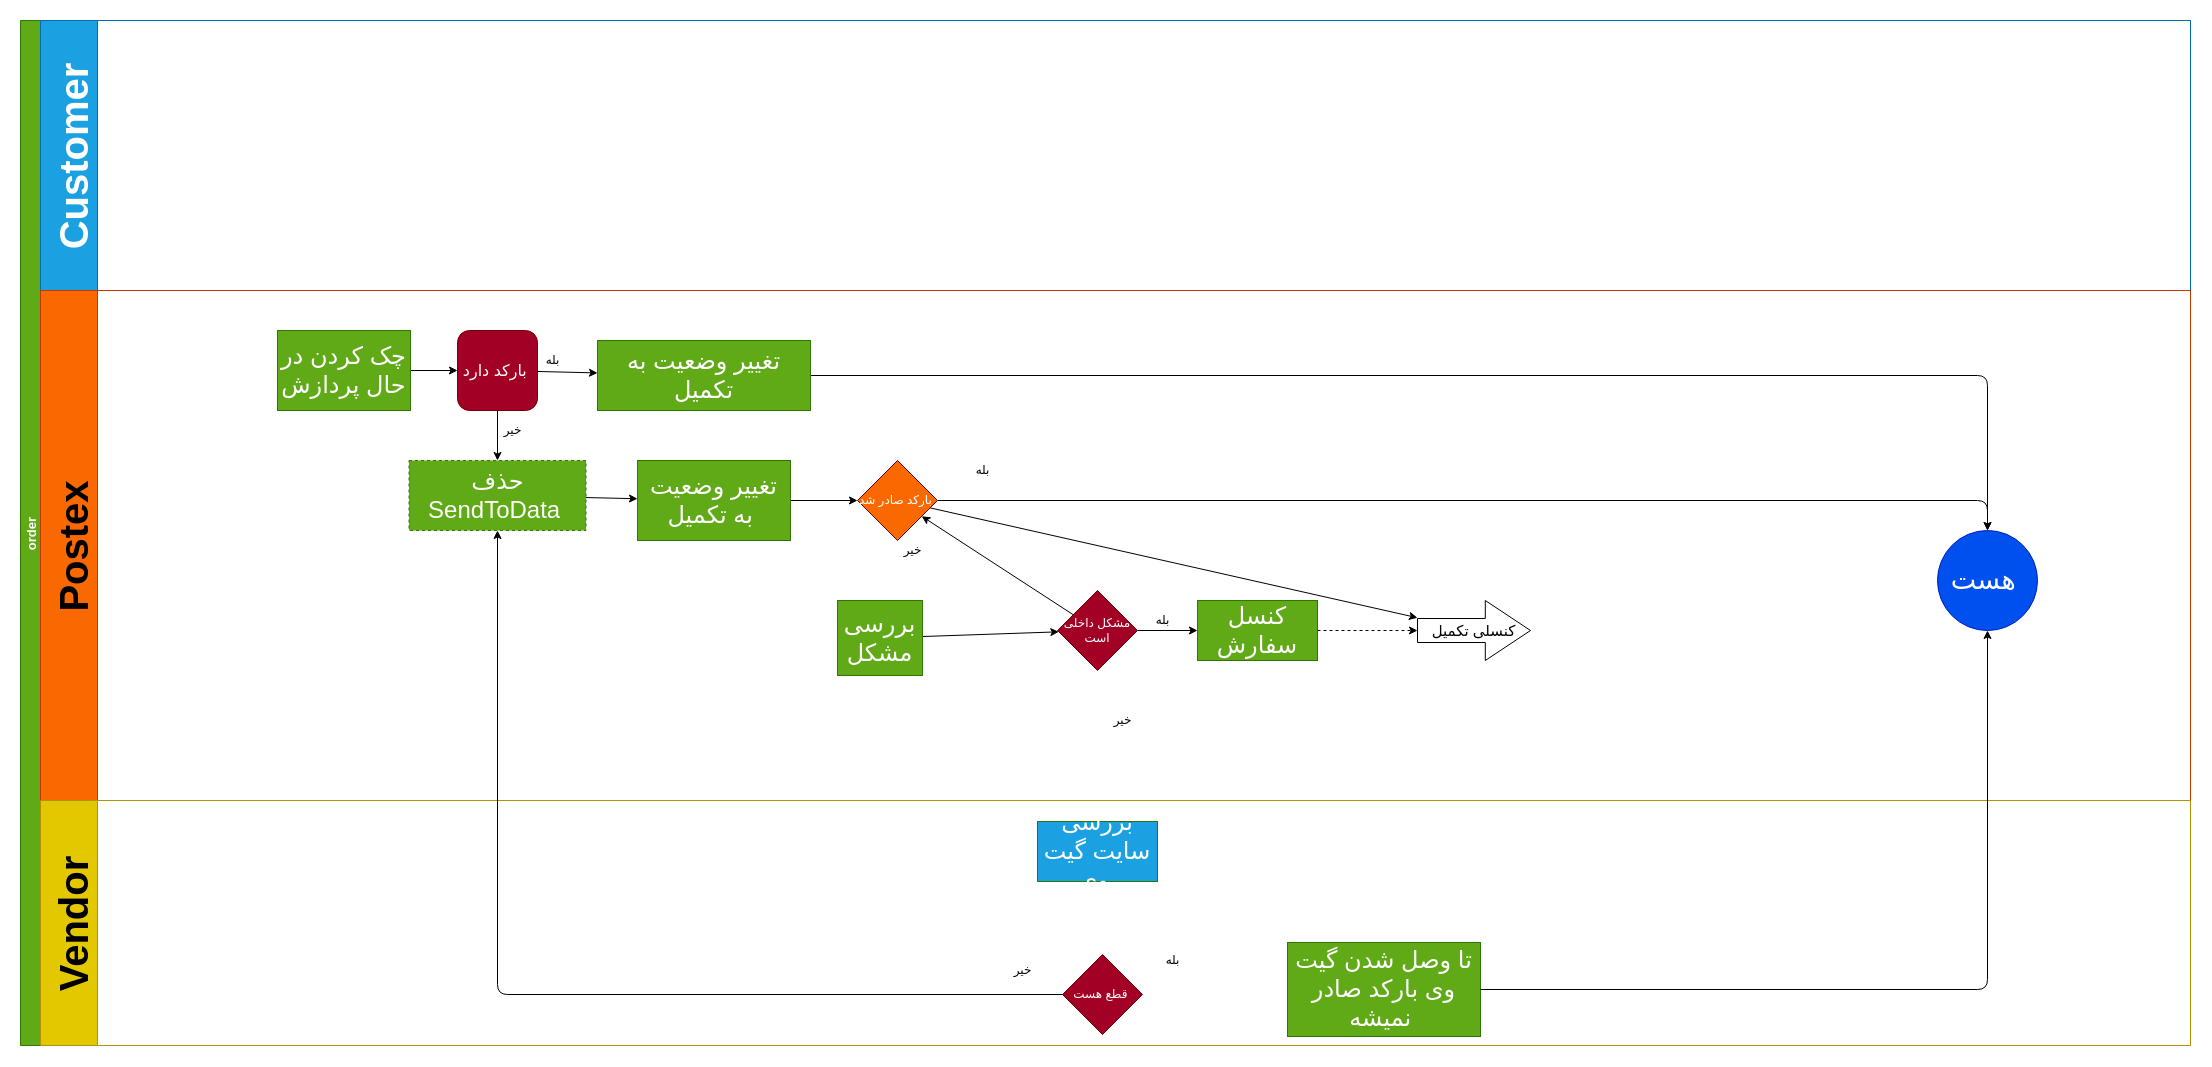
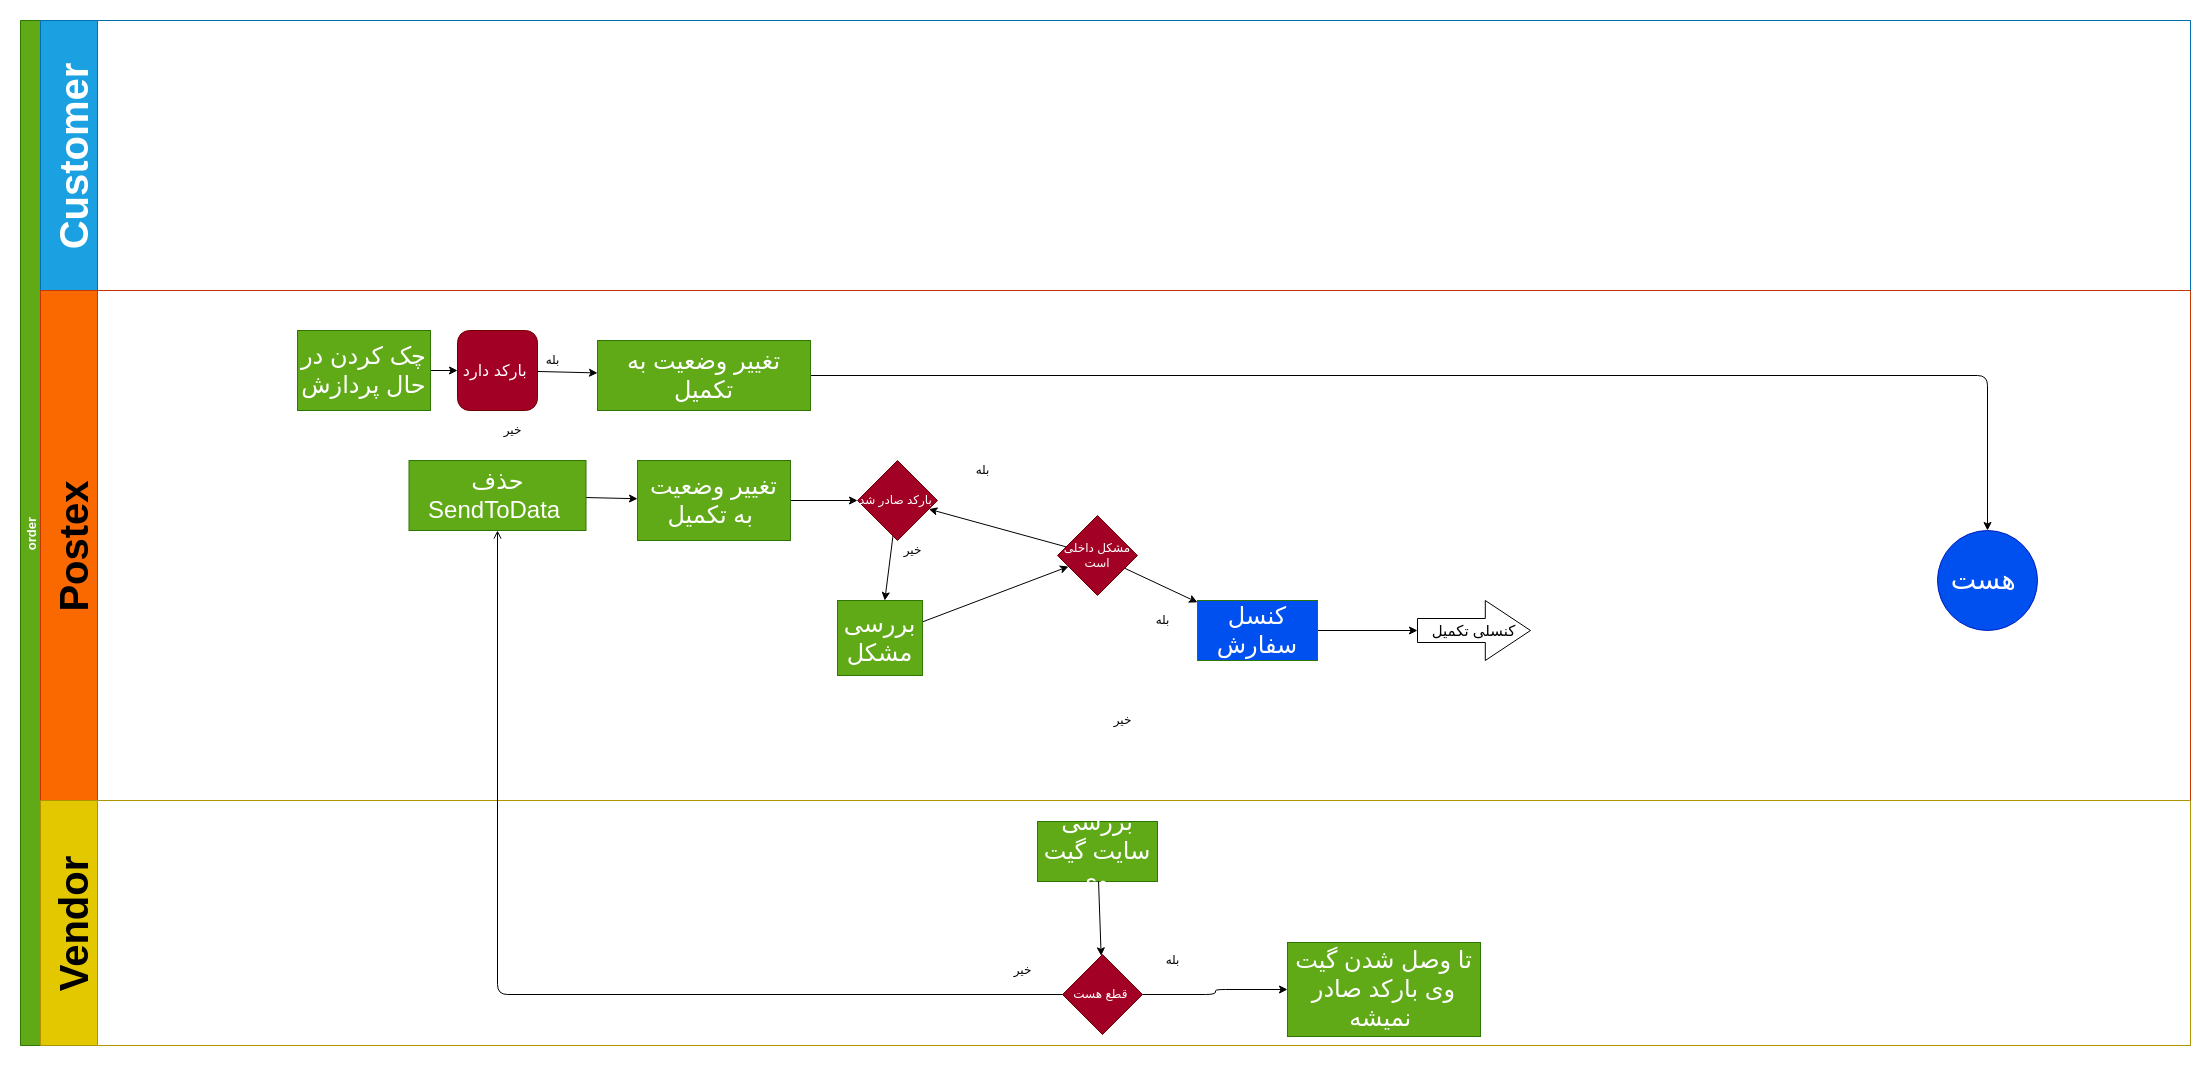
(344, 371) -> (364, 371)
(498, 432) -> none
(498, 496) -> (498, 496)
(898, 501) -> (898, 501)
(1460, 501) -> none
(498, 539) -> (498, 537)
(1170, 562) -> (889, 565)
(1098, 631) -> (1098, 556)
(1258, 631) -> (1258, 631)
(1363, 631) -> (1363, 631)
(1098, 852) -> (1098, 852)
none -> (1100, 915)
(1905, 990) -> none
none -> (1214, 994)
